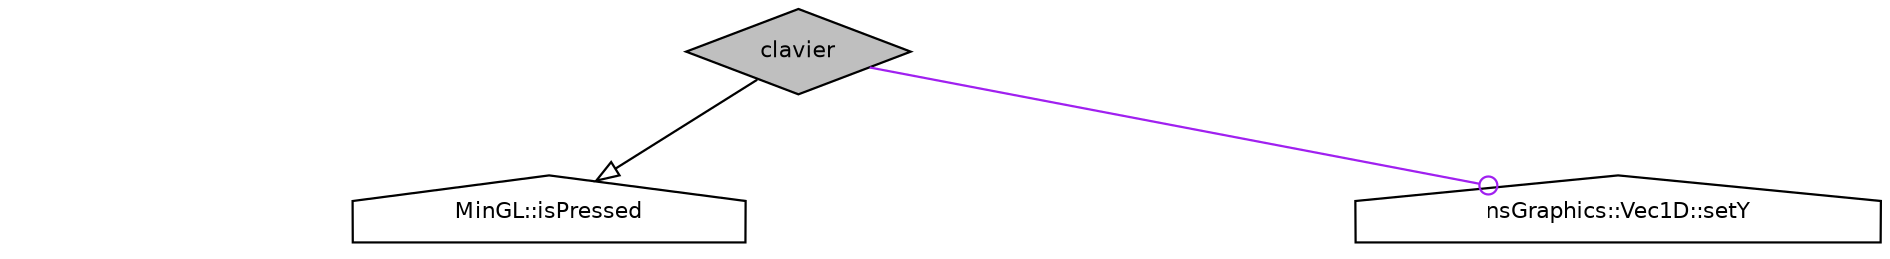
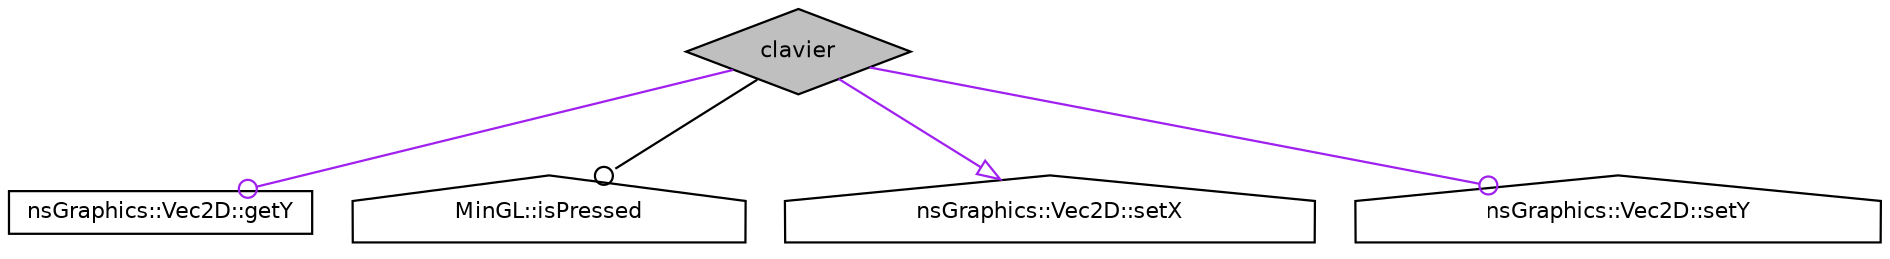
(686, 124) -> (686, 124)
none -> (161, 212)
none -> (1050, 212)
(1618, 212) -> (1618, 212)
